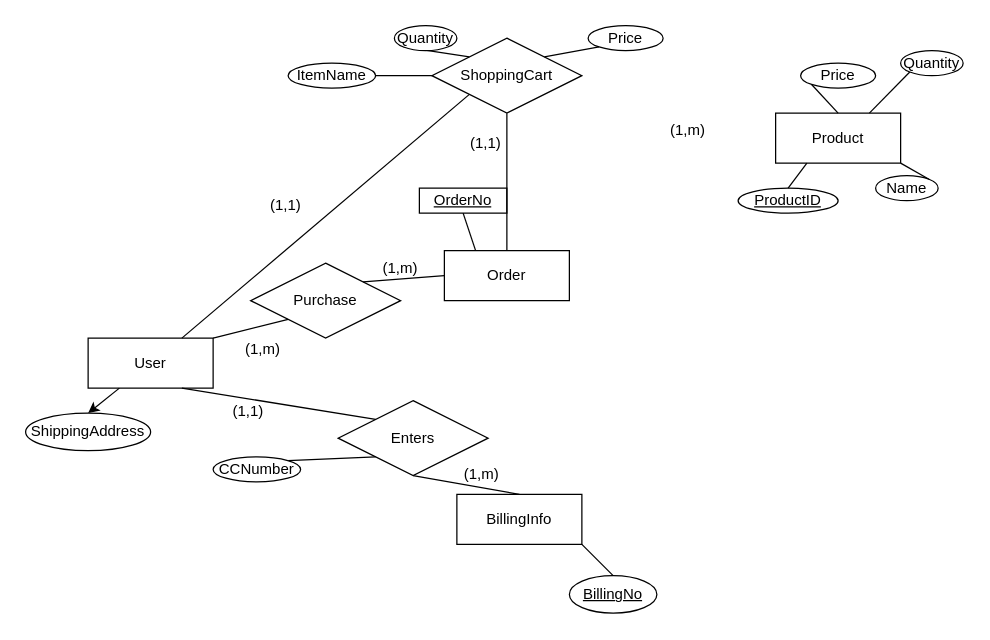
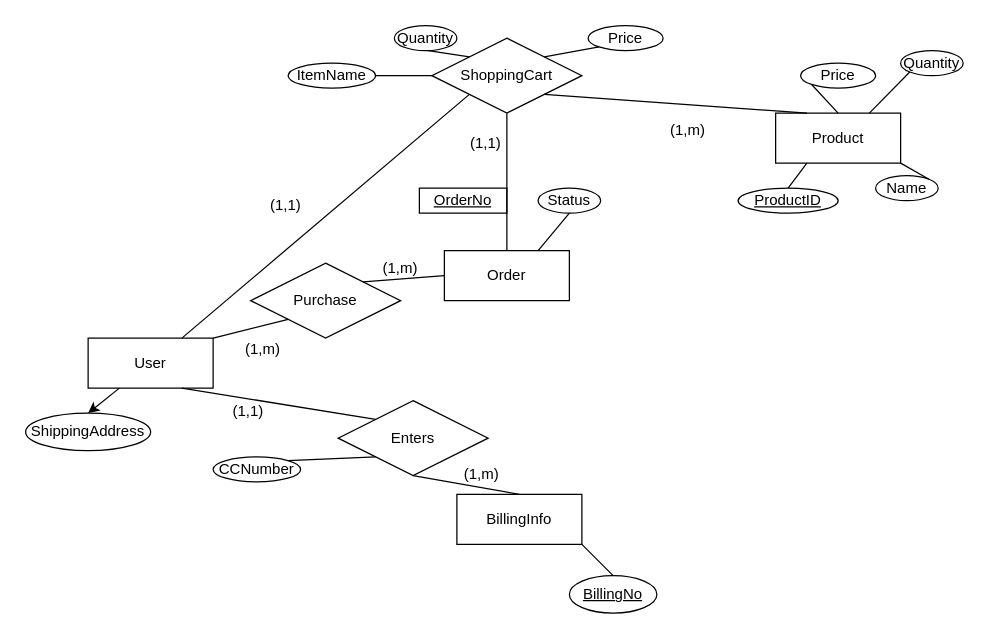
none -> (669, 103)
none -> (569, 201)
(470, 232) -> none
none -> (554, 232)
